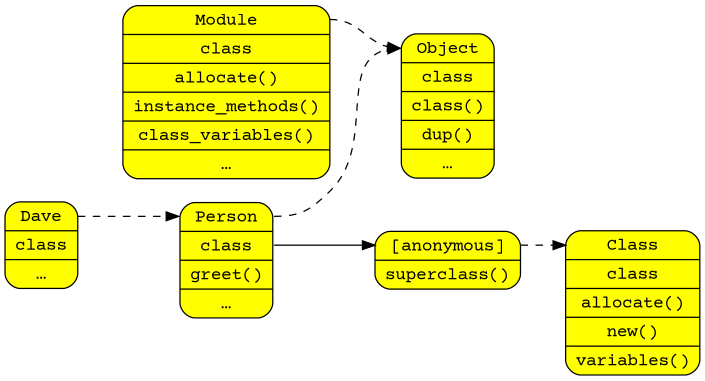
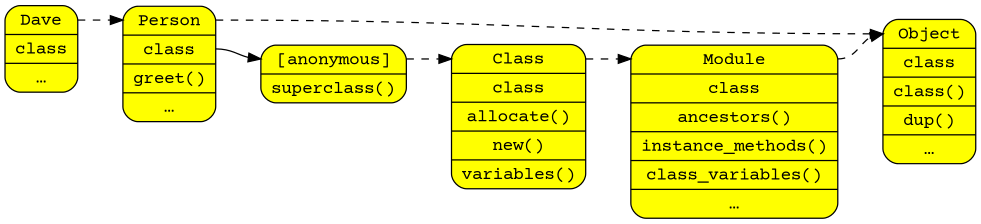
none -> (602, 59)
(226, 77) -> (734, 117)
